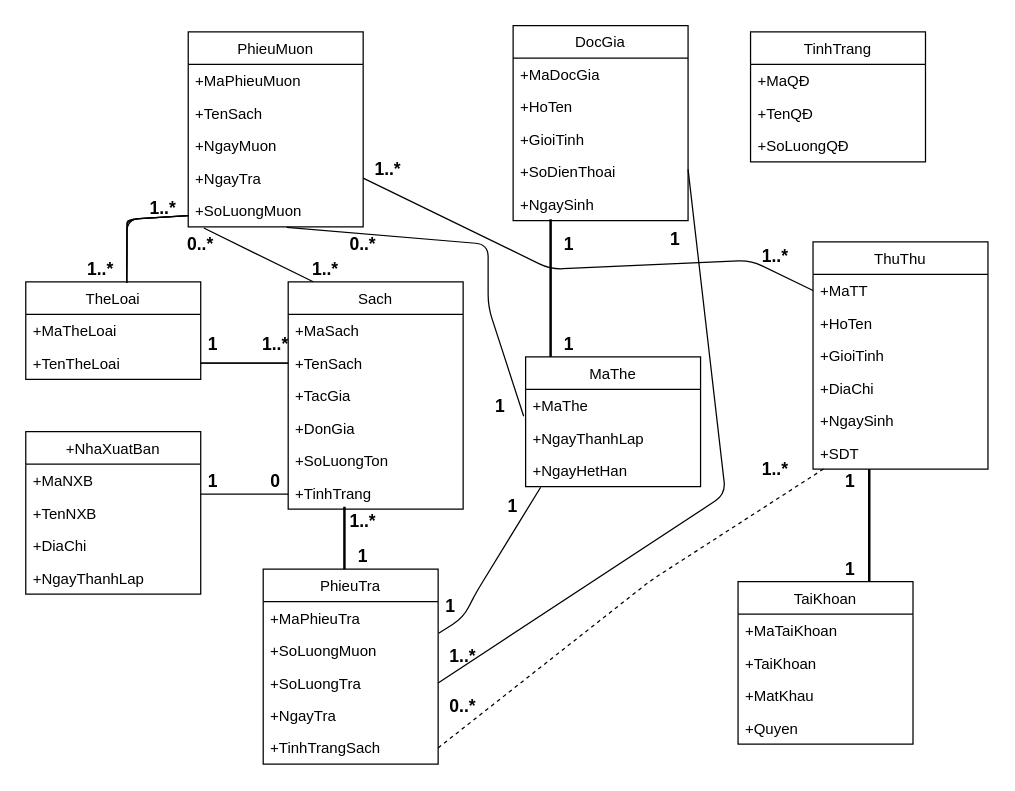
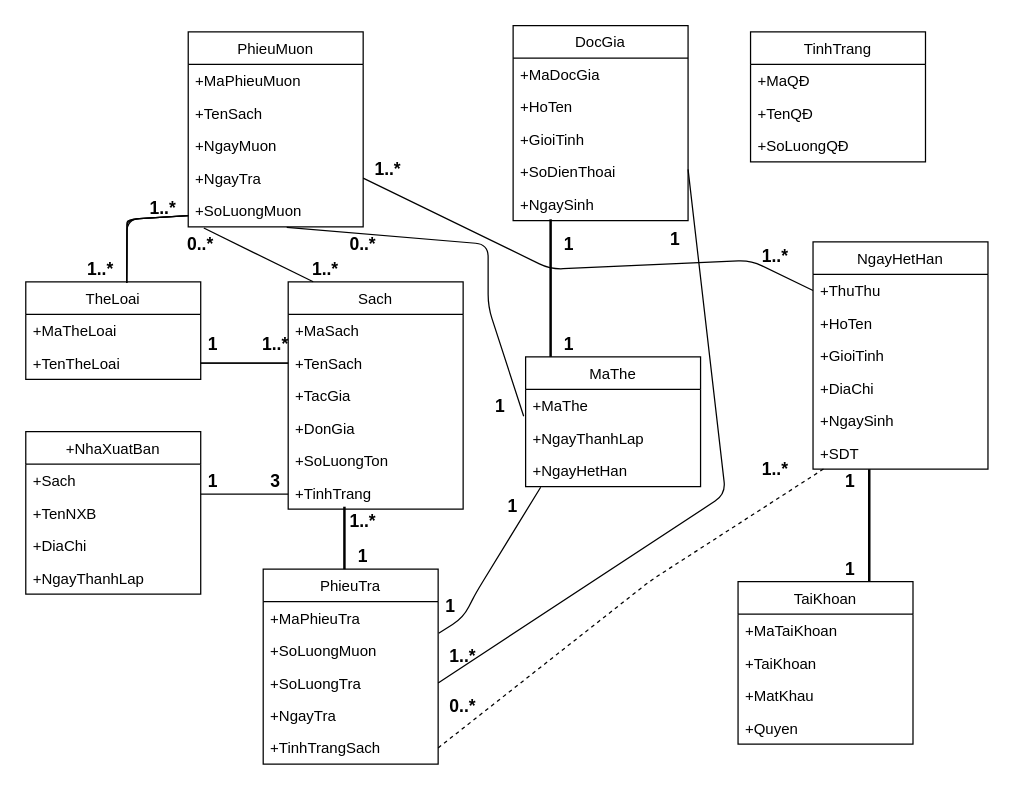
(900, 259) -> (900, 259)
(841, 291) -> (849, 291)
(58, 481) -> (54, 481)
(276, 482) -> (276, 482)
